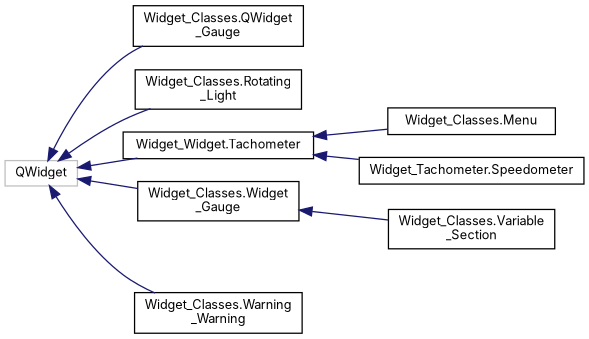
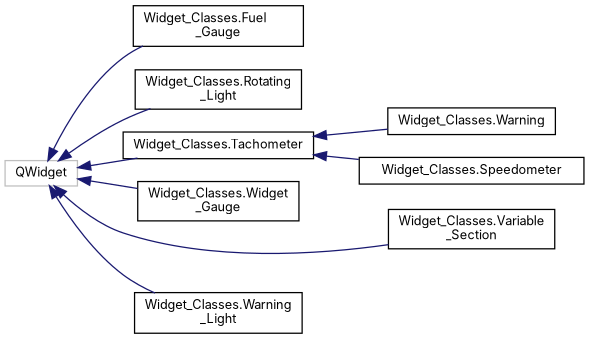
(218, 26) -> (218, 26)
(472, 121) -> (472, 121)
(218, 145) -> (218, 145)
(472, 171) -> (472, 171)
(350, 216) -> (219, 251)
(218, 313) -> (218, 313)
